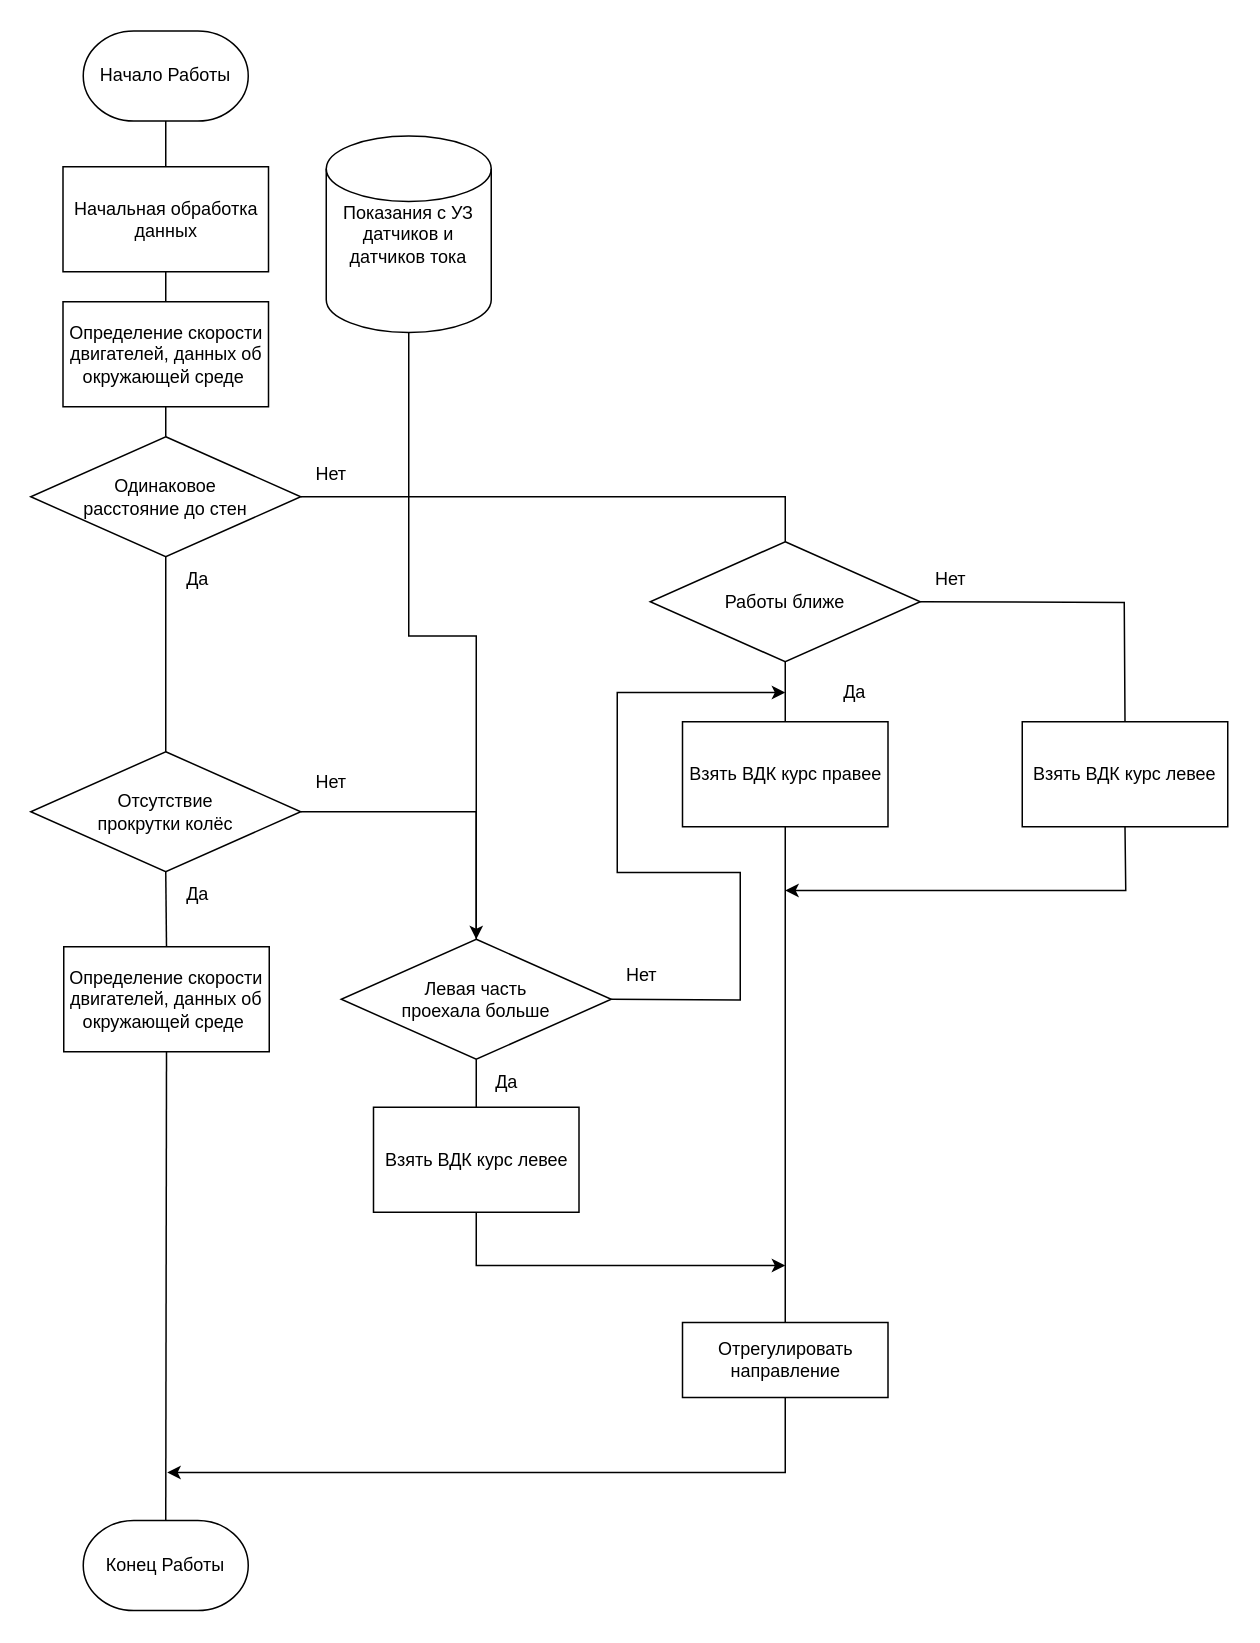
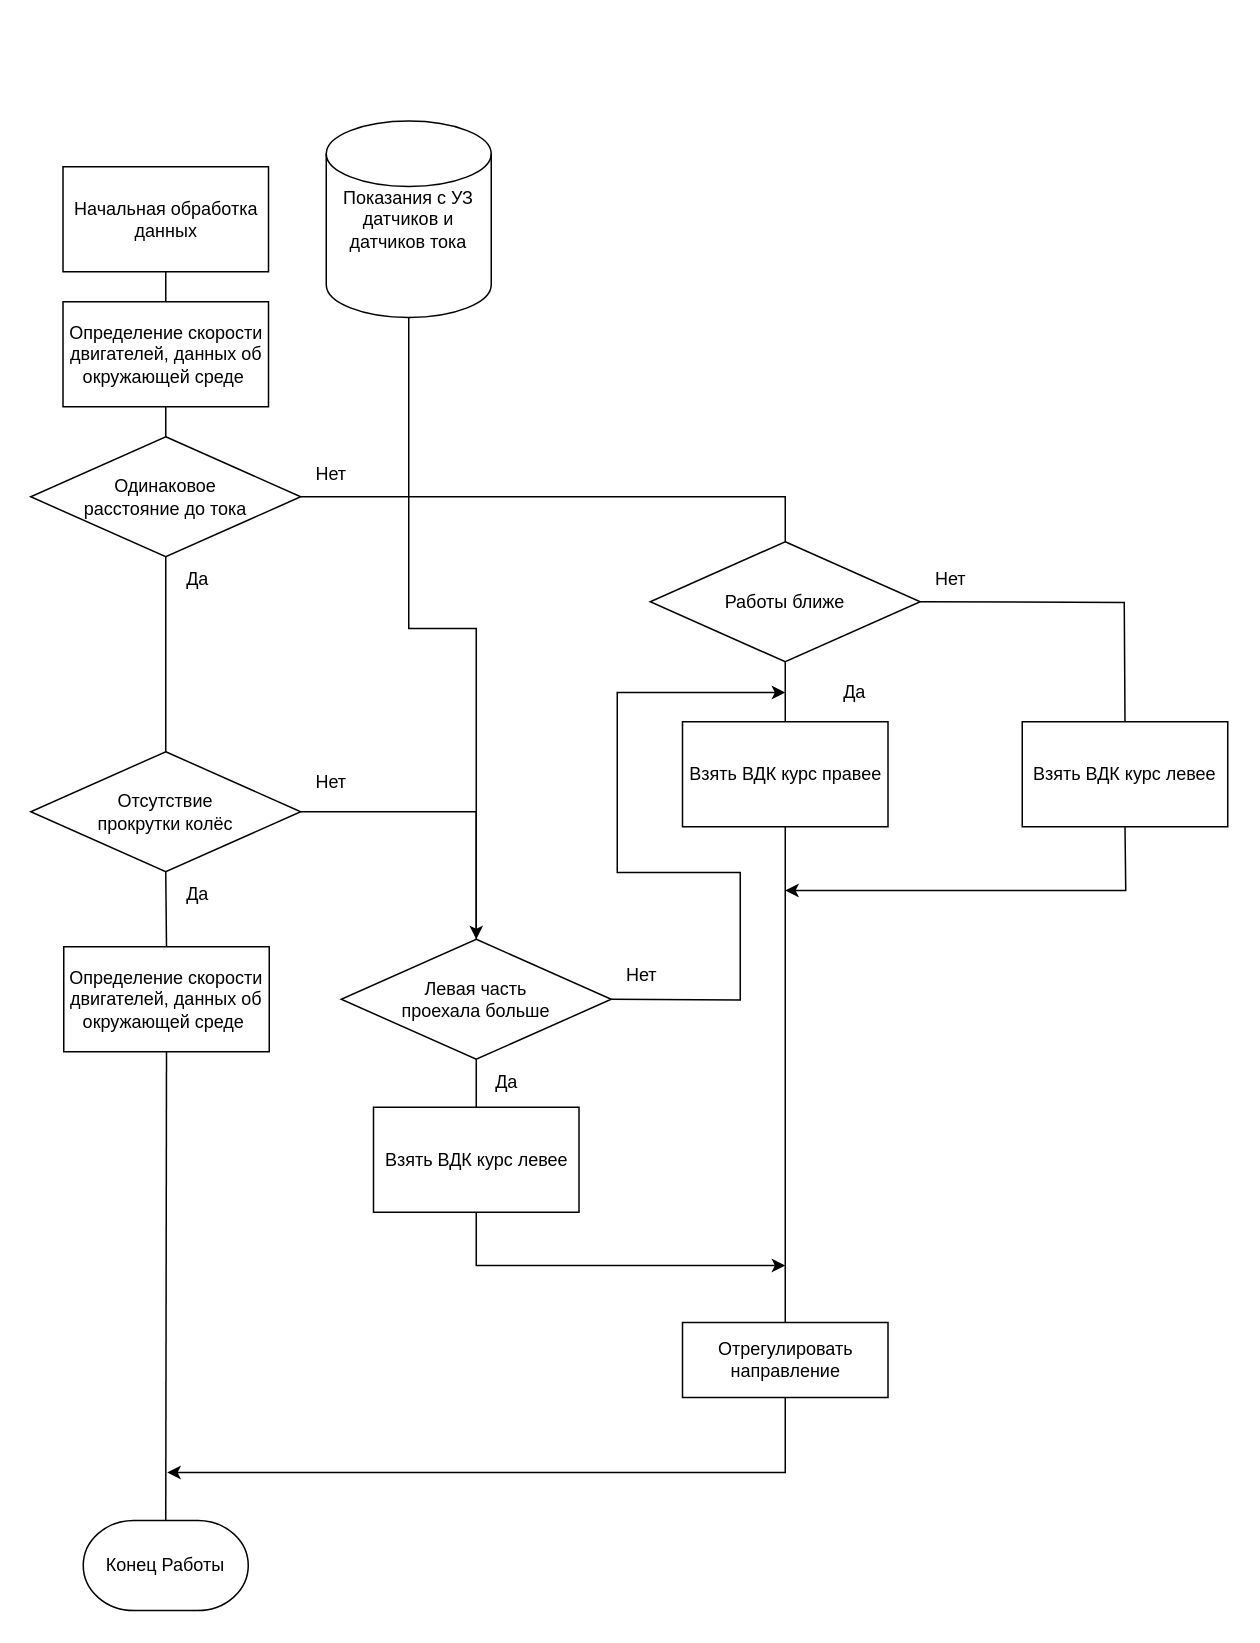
(166, 76) -> none
(166, 144) -> none
(409, 234) -> (409, 219)
(166, 497) -> (166, 497)
